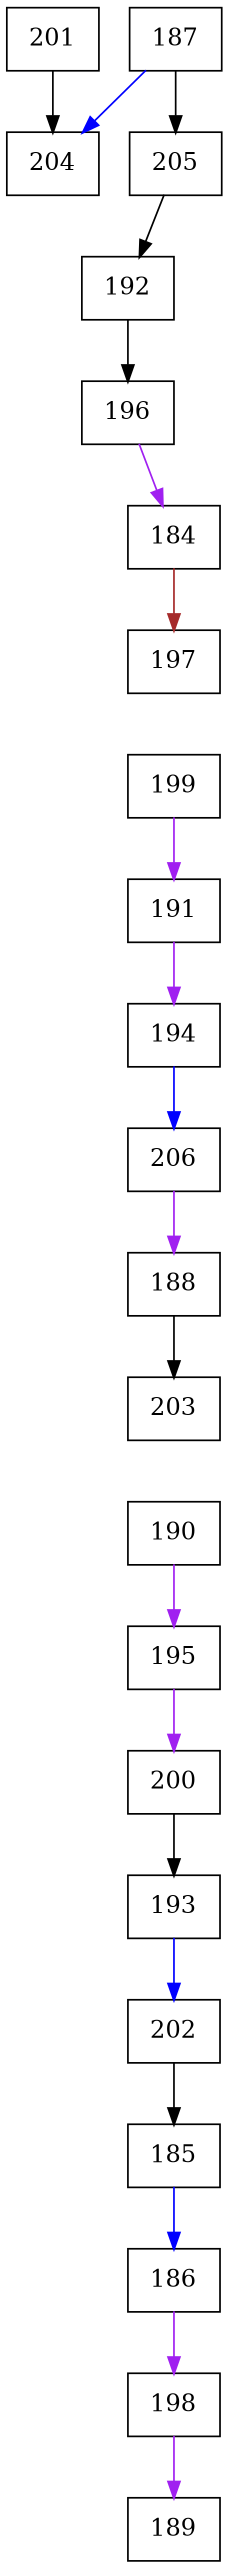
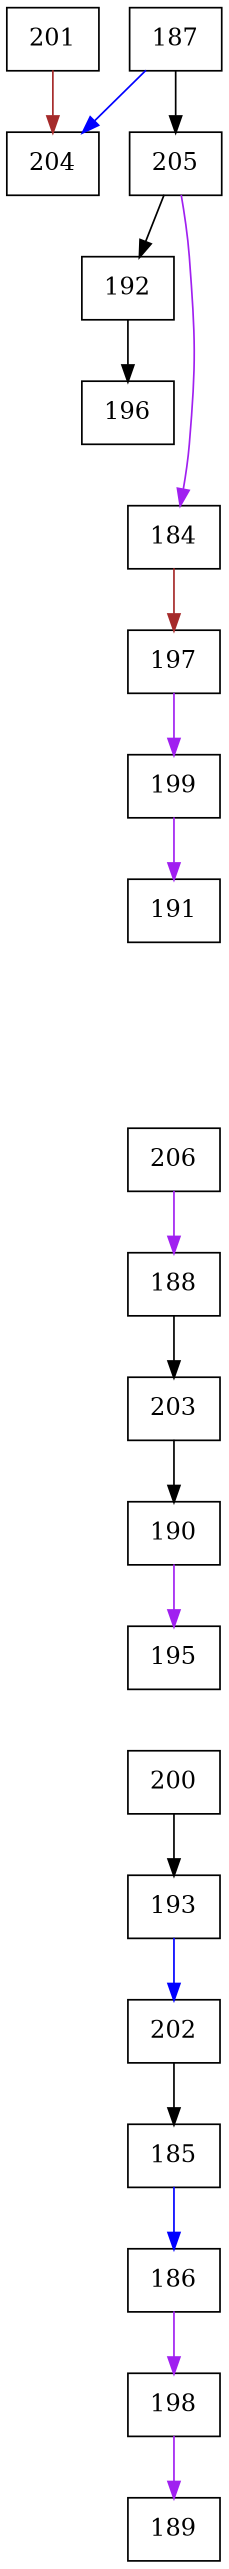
(53, 93) -> (53, 93)
(148, 467) -> (194, 342)
none -> (174, 716)
(174, 1035) -> none
none -> (174, 1463)
(174, 1712) -> none
